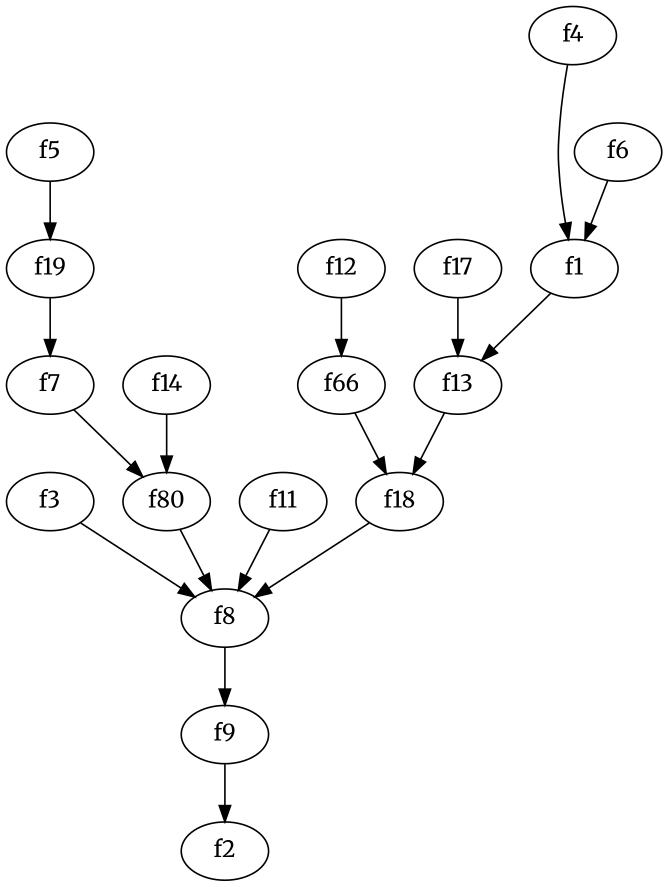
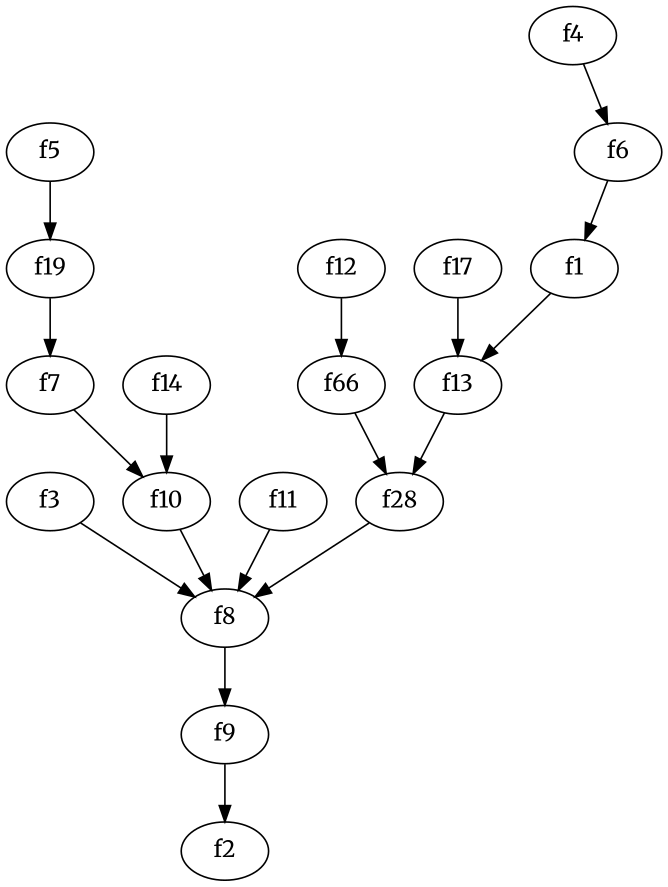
(559, 144) -> (592, 86)
(167, 502) -> (167, 502)
(400, 502) -> (400, 502)
